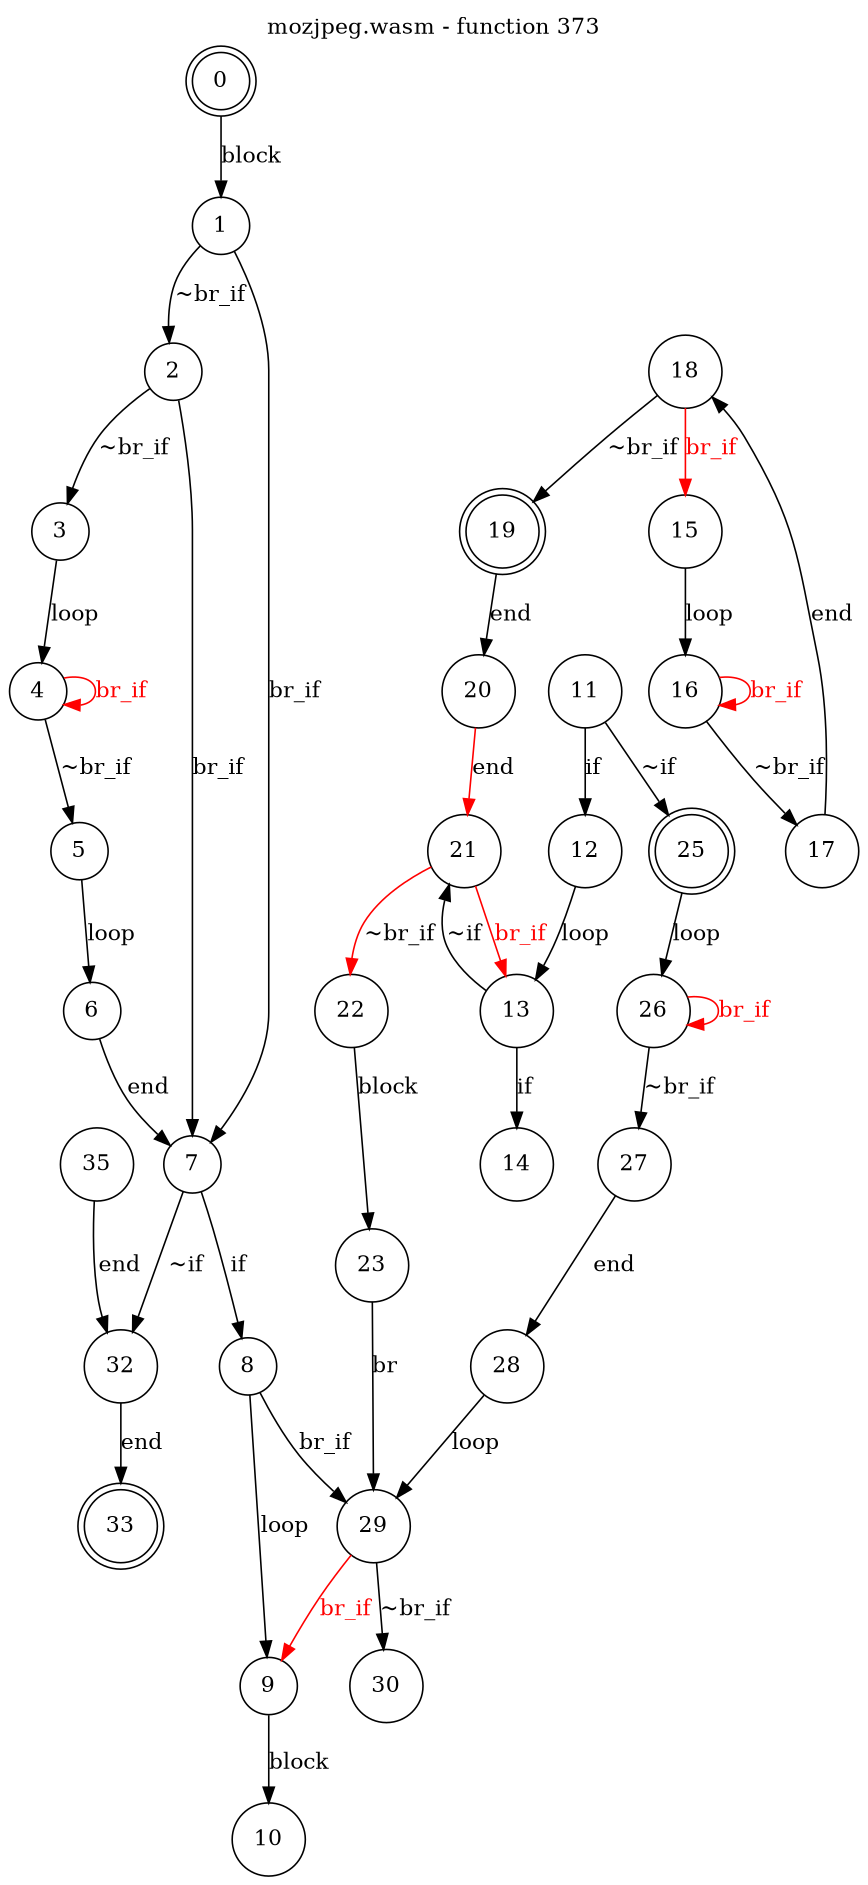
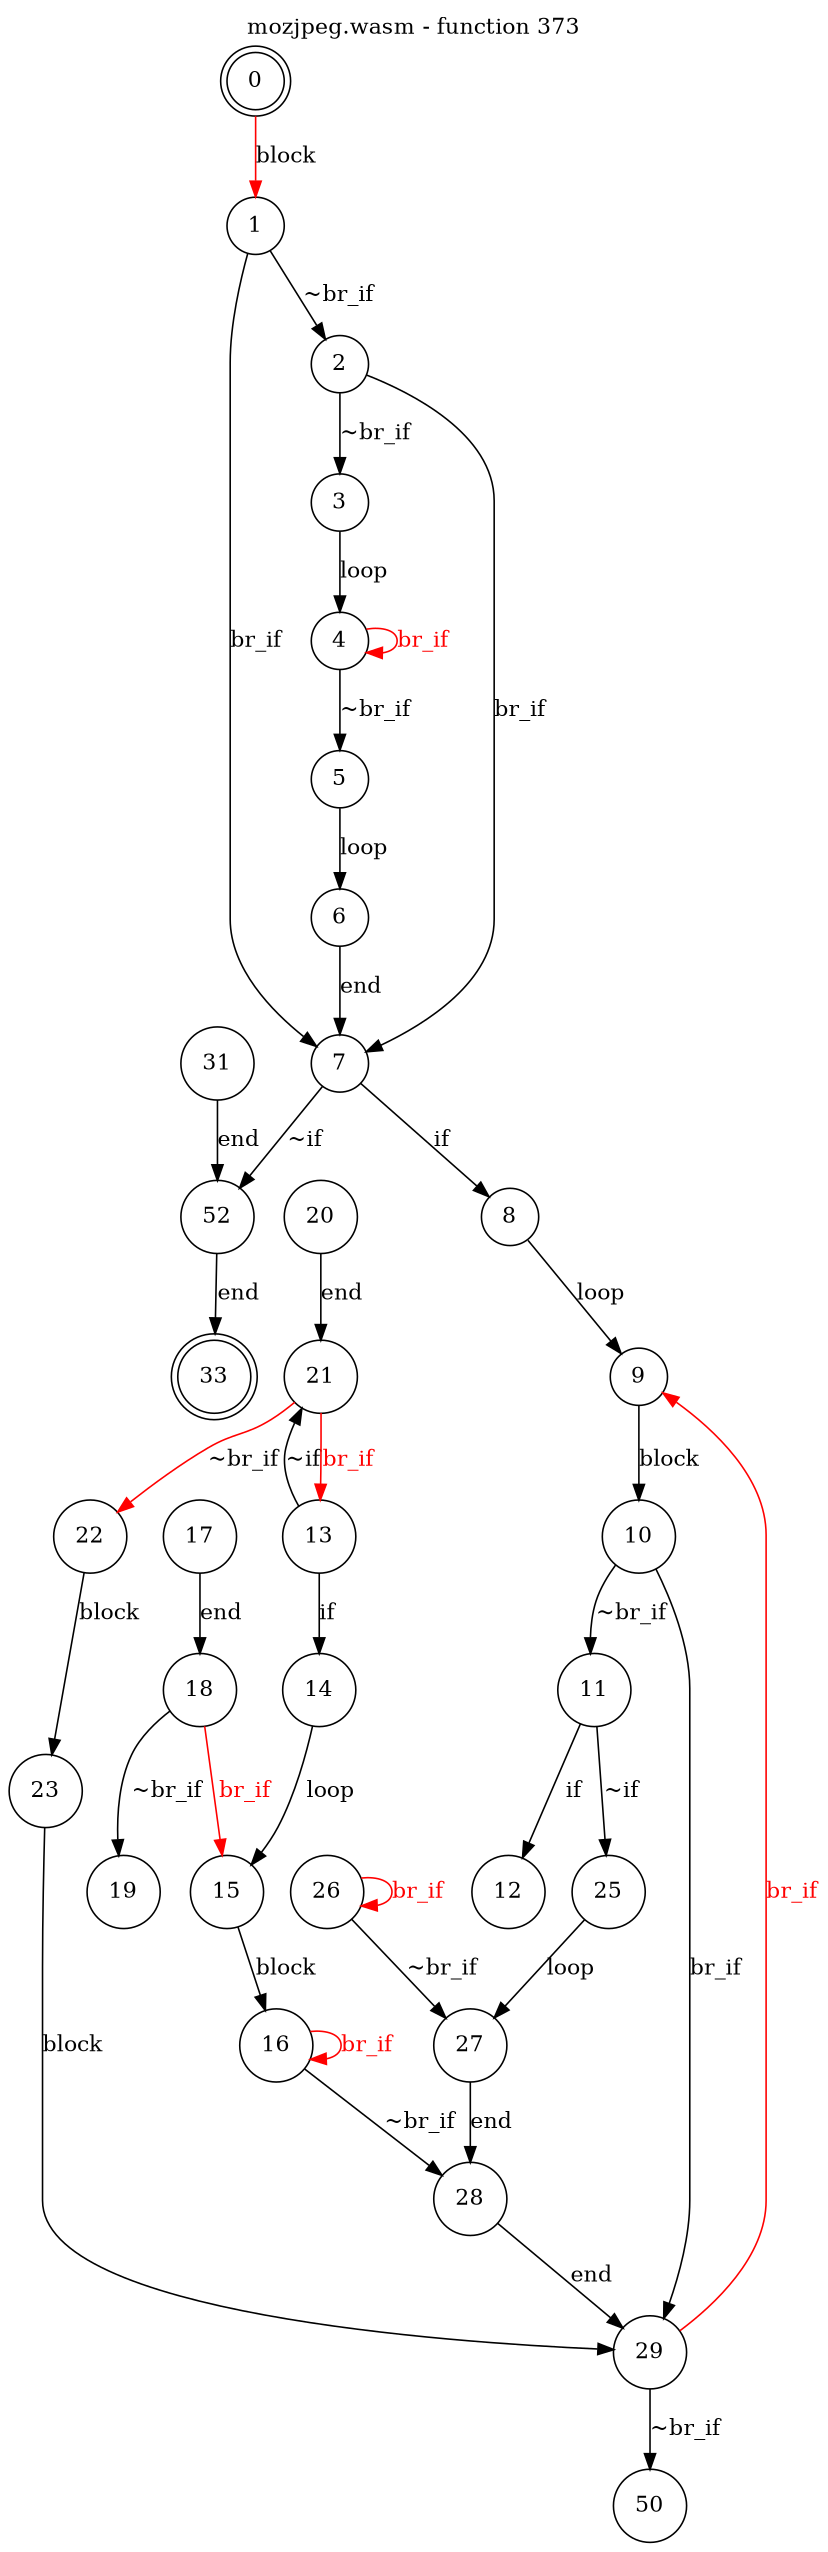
(221, 149) -> (256, 149)
(503, 532) -> (124, 1892)
(491, 606) -> none
(710, 615) -> (286, 1969)
(472, 763) -> (321, 1289)
(744, 769) -> (367, 2117)
(692, 851) -> (609, 1892)
(674, 926) -> (545, 1963)
(562, 927) -> none
(97, 1165) -> (217, 1064)
(121, 1366) -> (217, 1217)
(385, 1366) -> (73, 2046)
(476, 1443) -> (592, 2276)
(292, 1446) -> (690, 1935)
none -> (597, 1599)
(386, 1686) -> (650, 2506)
none -> (293, 1792)
